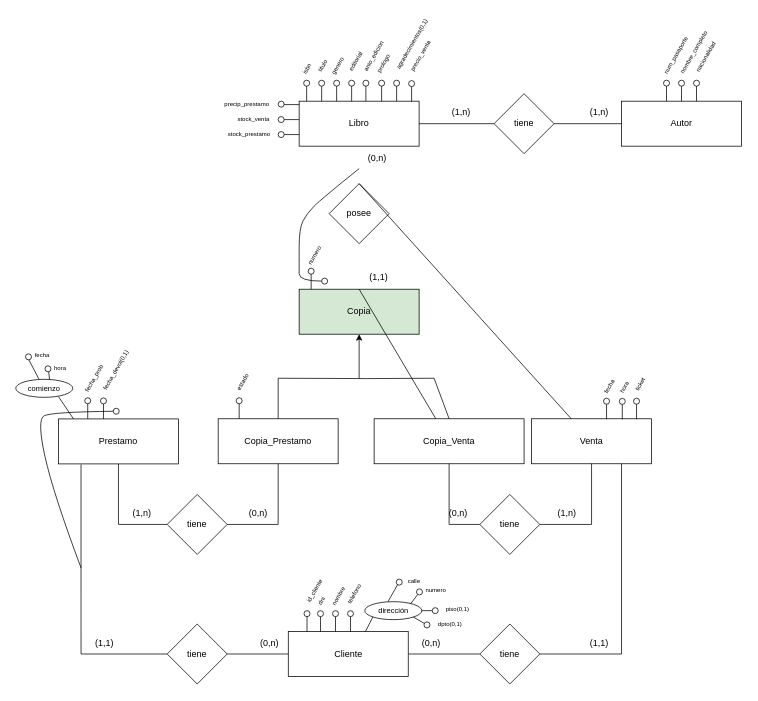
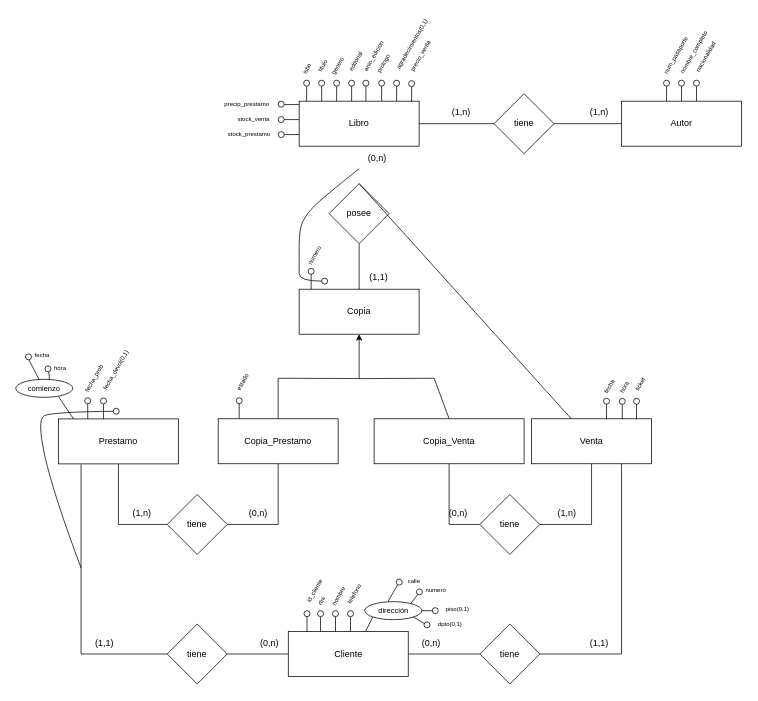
(359, 312) -> (359, 312)
(397, 354) -> (359, 267)
